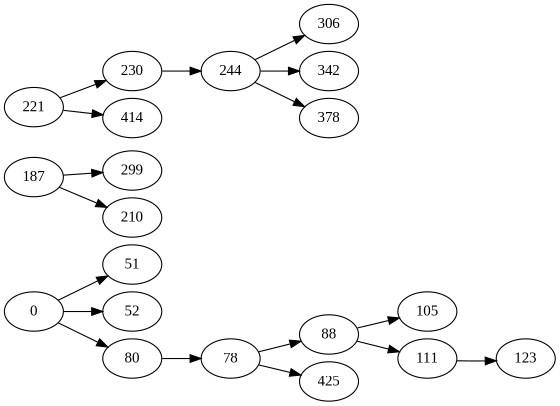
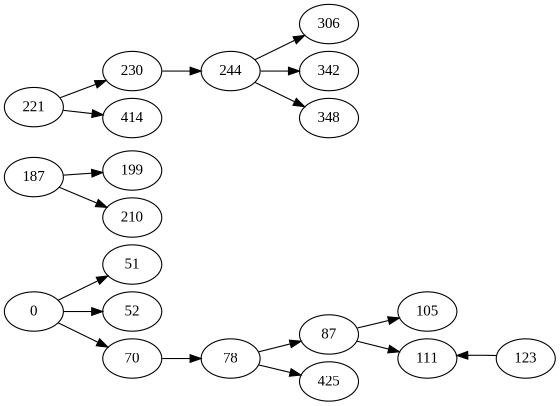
(329, 118) -> (329, 118)
(132, 171) -> (132, 171)
(329, 334) -> (329, 334)
(132, 359) -> (132, 359)
(471, 361) -> (482, 355)
